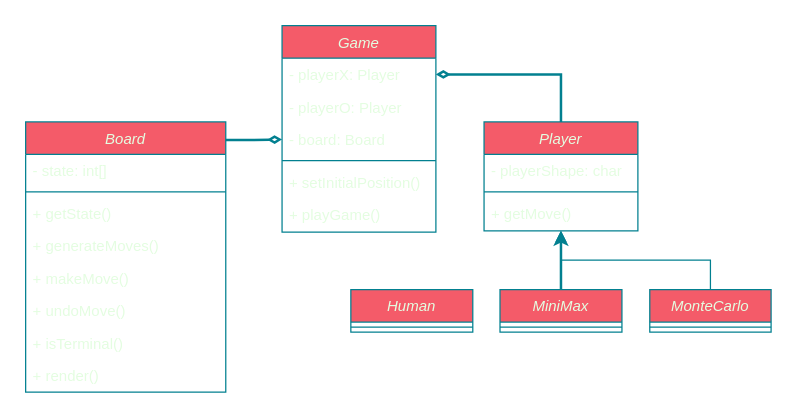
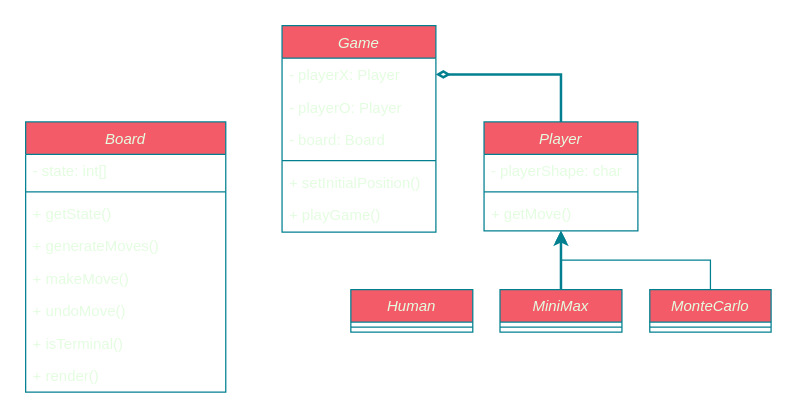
(247, 140) -> none
